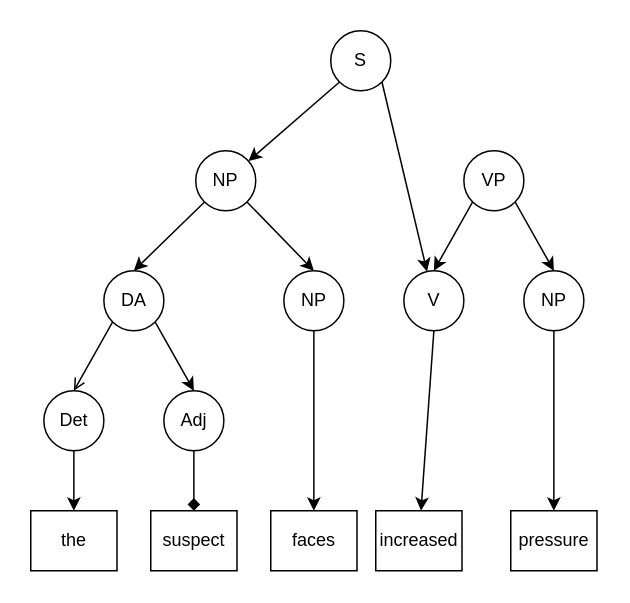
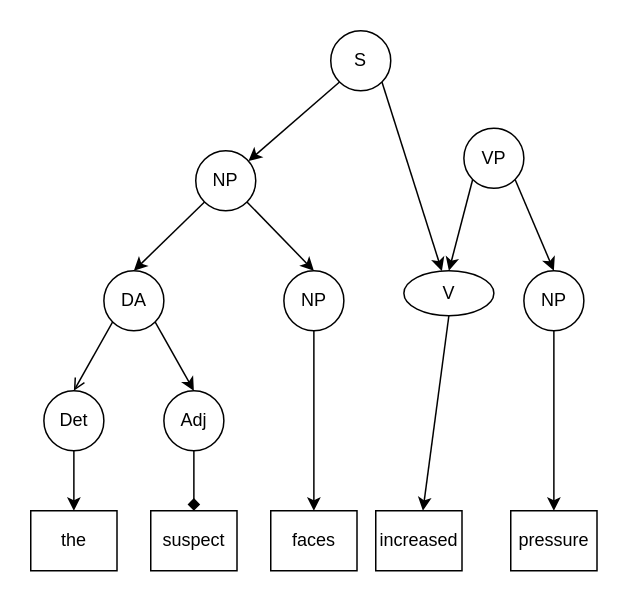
(494, 181) -> (494, 158)
(434, 301) -> (449, 293)
